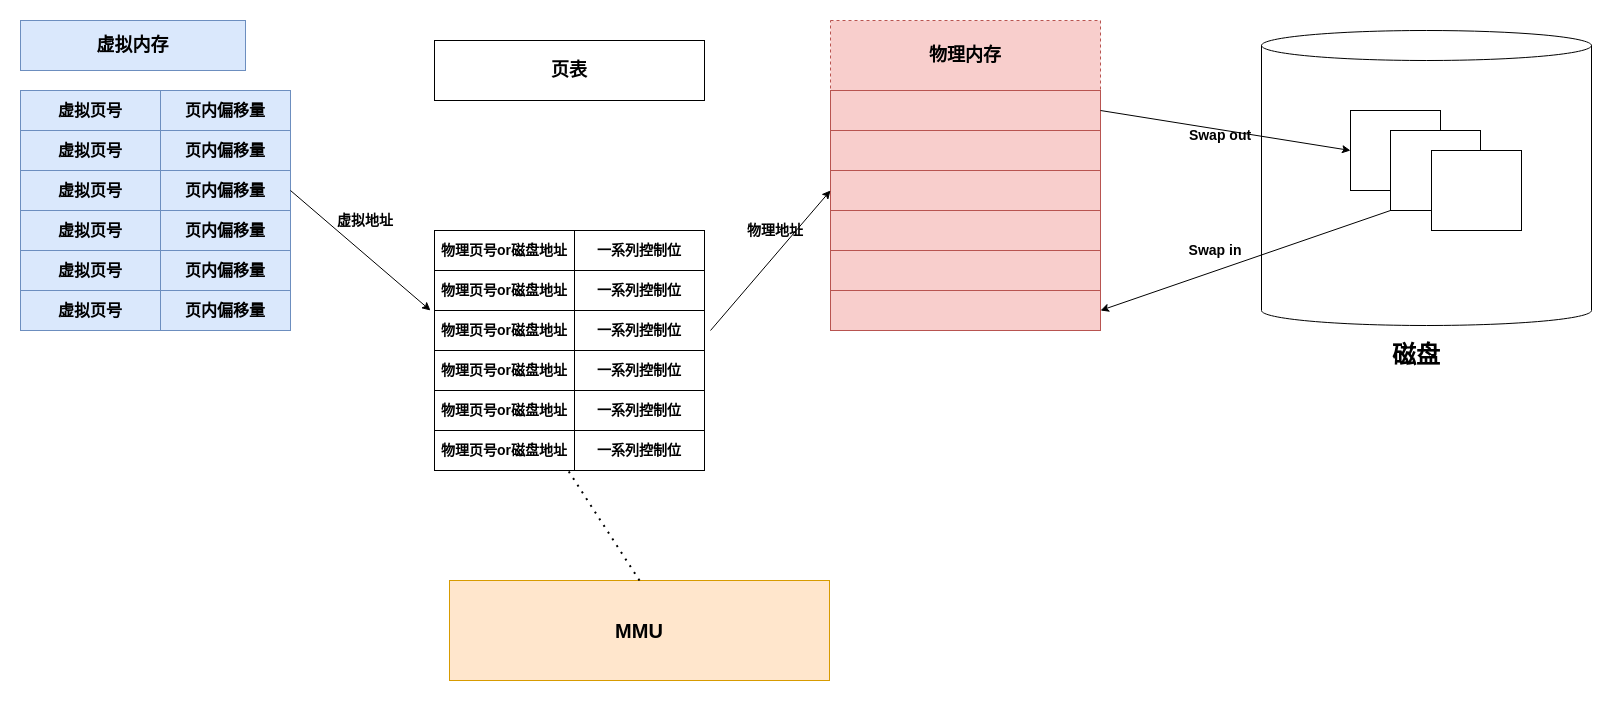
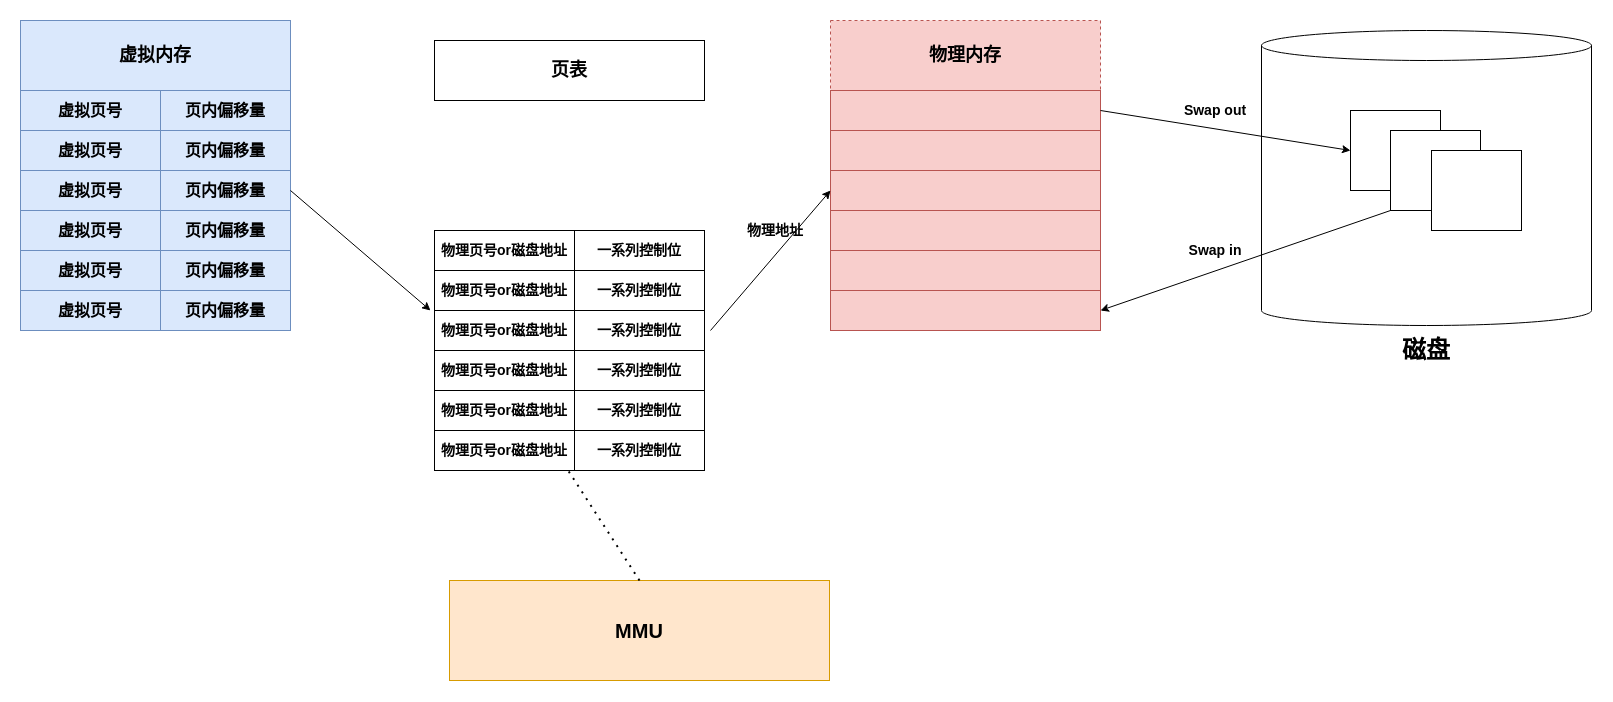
(133, 46) -> (156, 56)
(1221, 136) -> (1216, 111)
(366, 221) -> none
(1417, 356) -> (1427, 351)
